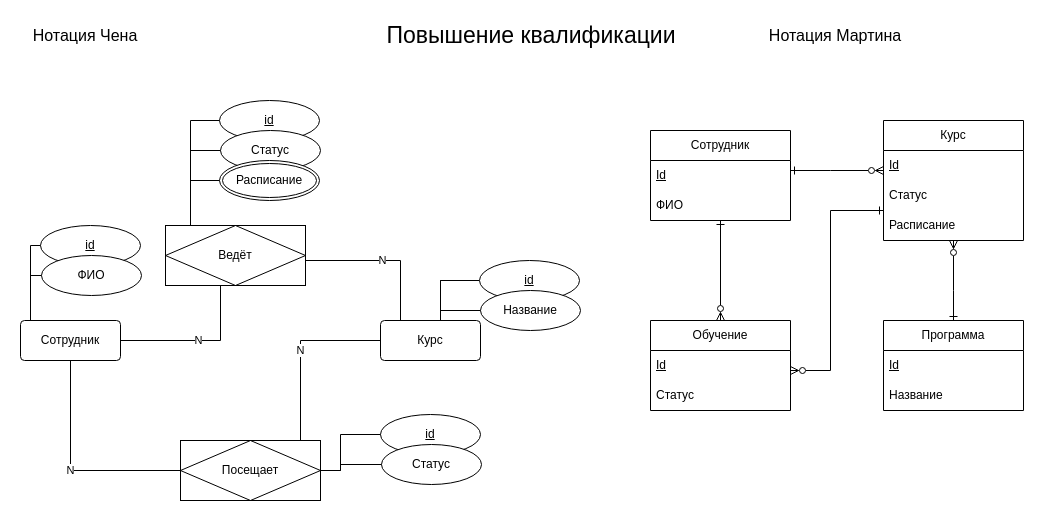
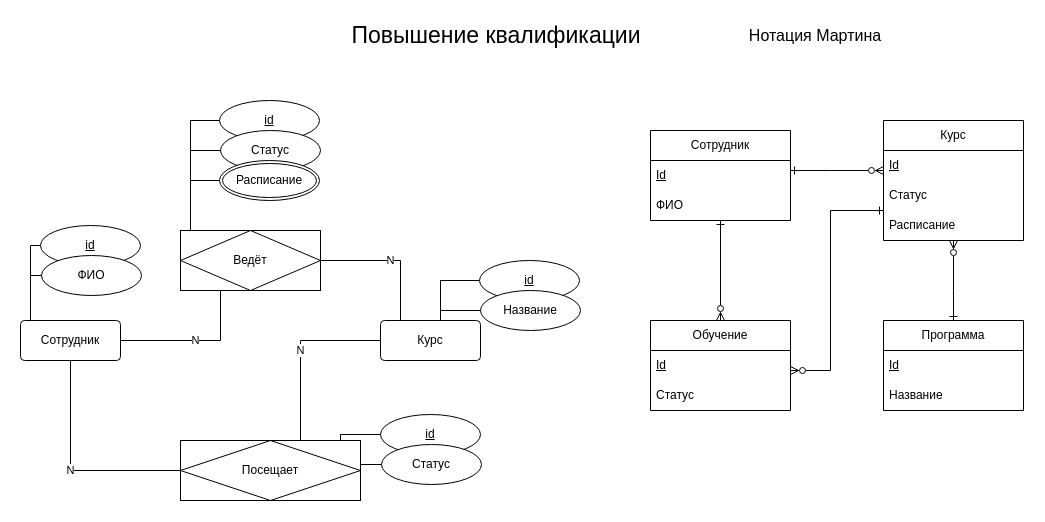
(86, 36) -> none
(532, 36) -> (497, 36)
(836, 36) -> (816, 36)
(236, 256) -> (251, 261)
(251, 471) -> (271, 471)
